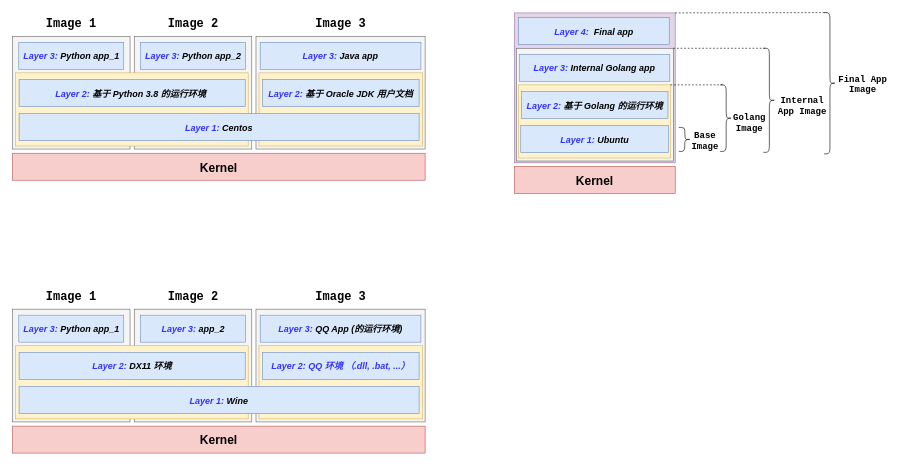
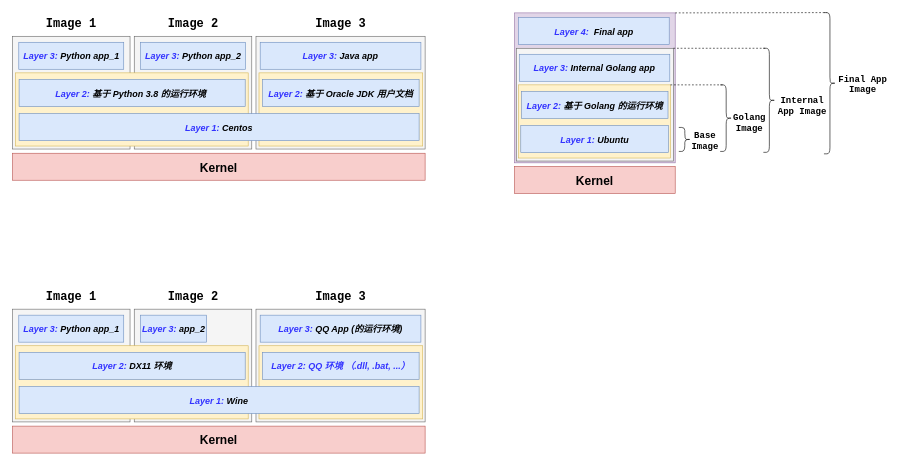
(193, 329) -> (173, 329)
